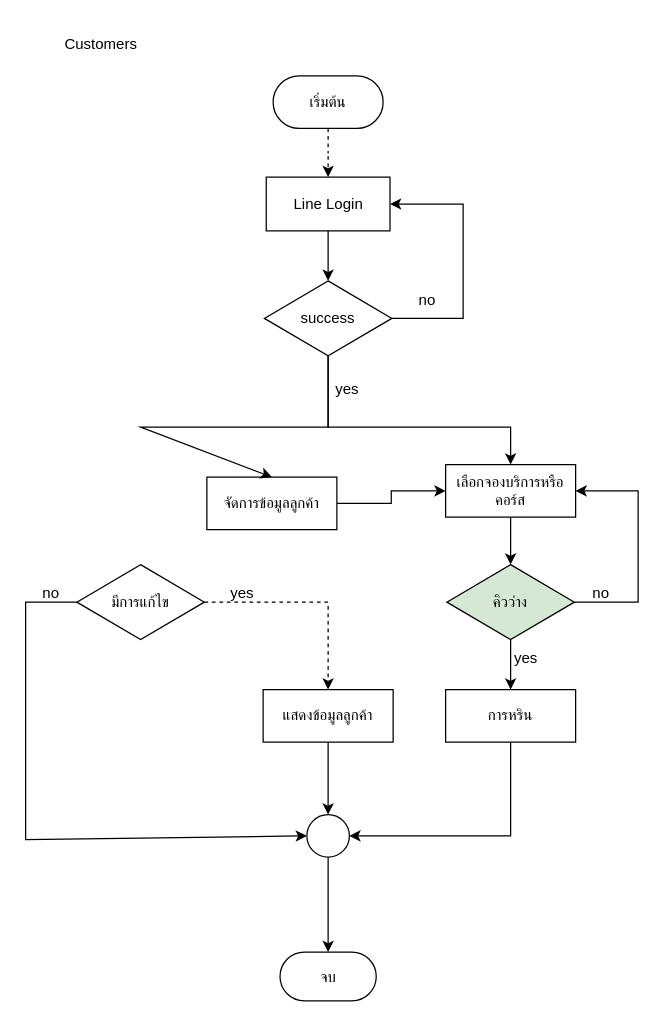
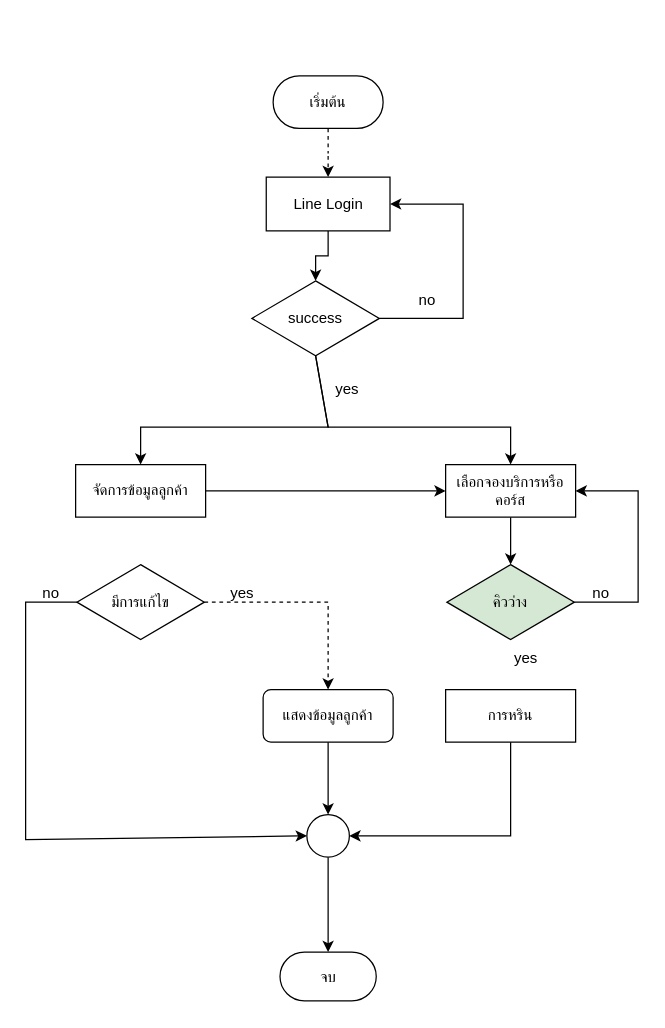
(101, 44) -> none
(328, 318) -> (316, 318)
(272, 503) -> (141, 491)
(511, 660) -> none
(328, 716) -> (328, 716)
